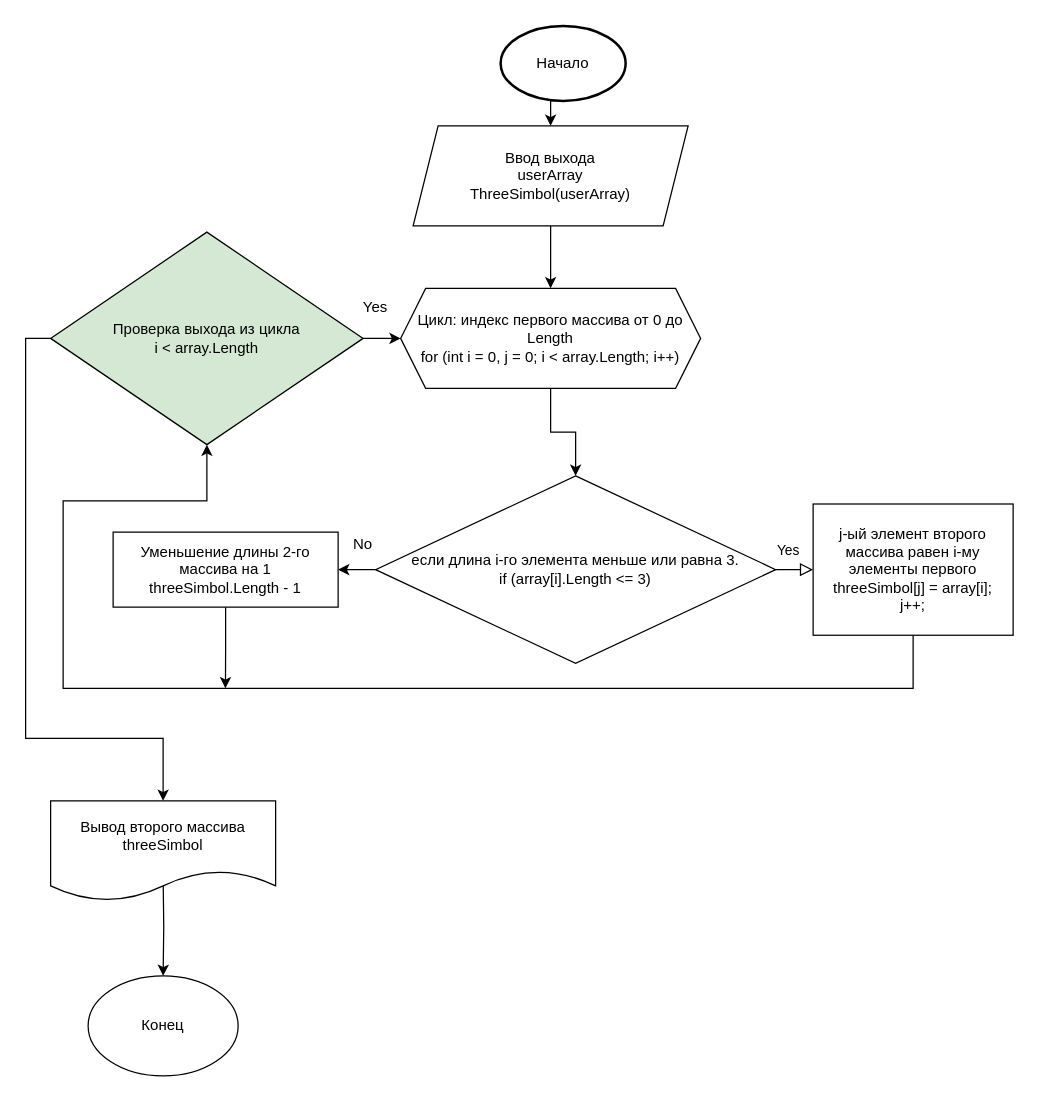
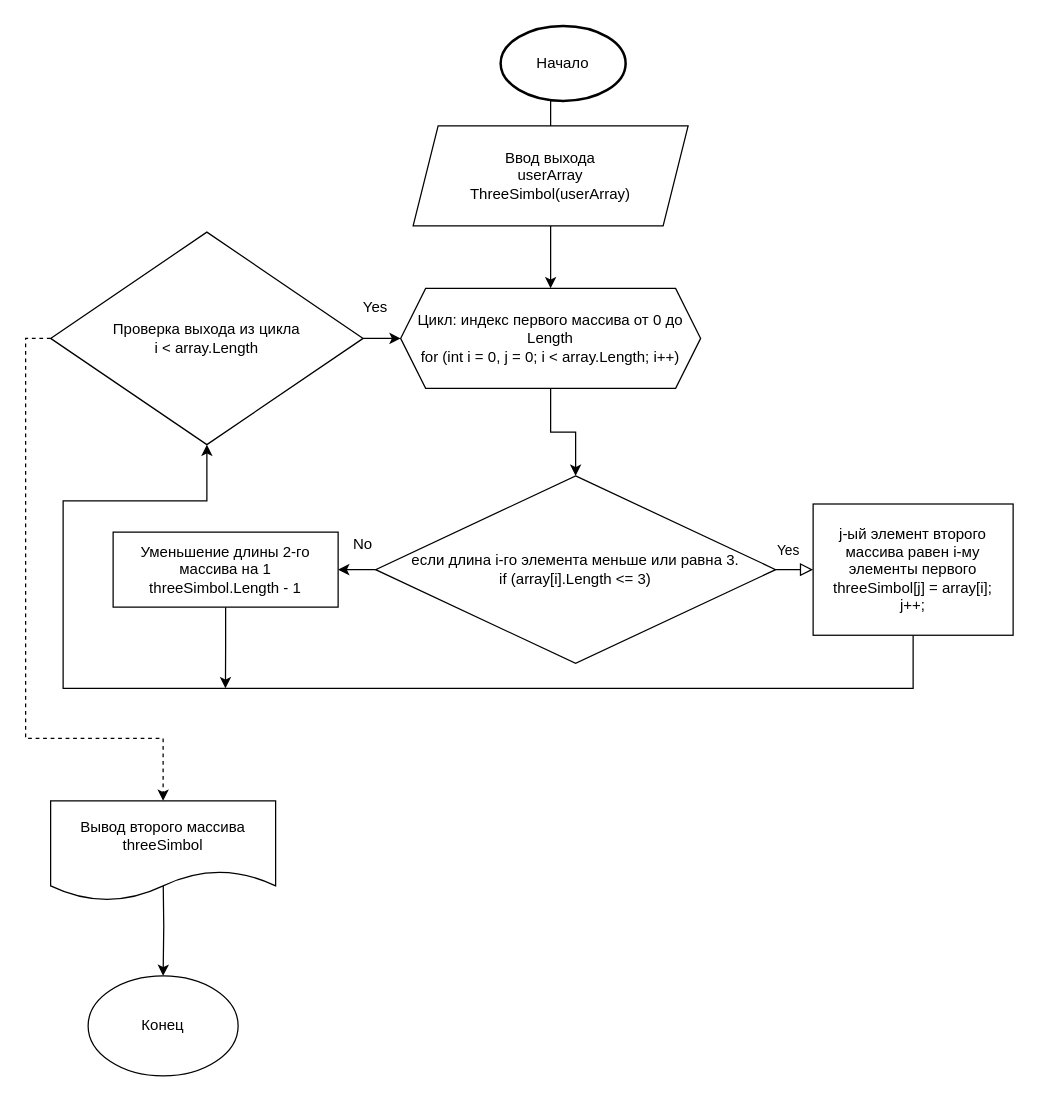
(551, 116) -> (551, 119)
(207, 338) -> (207, 338)
(26, 622) -> (26, 622)
